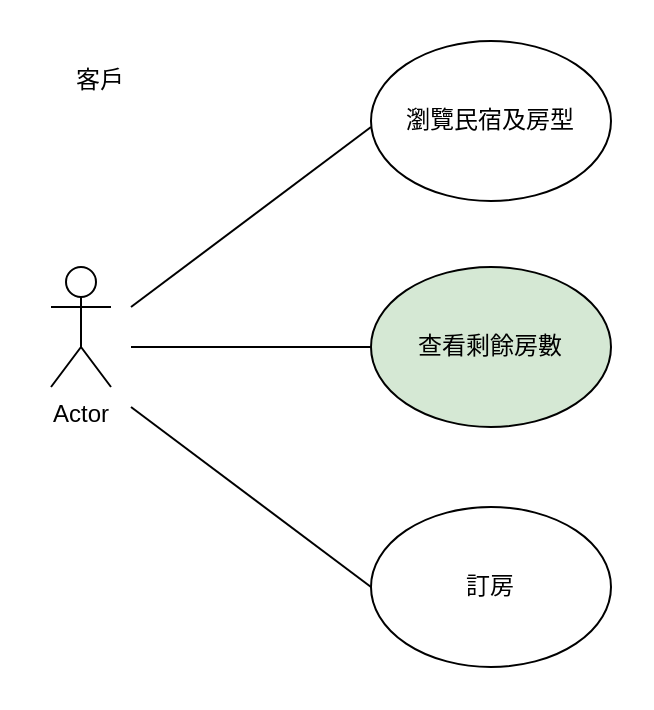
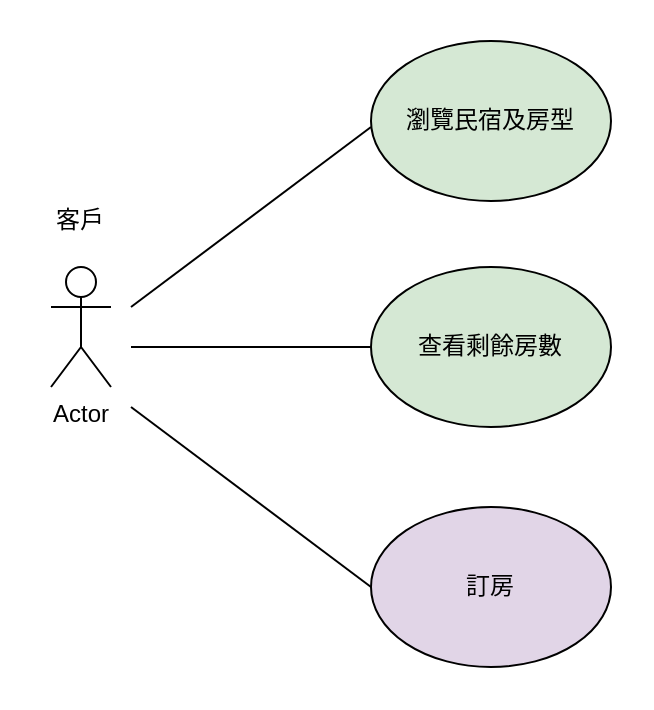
(101, 81) -> (81, 221)
(491, 121) -> (491, 121)
(491, 587) -> (491, 587)
